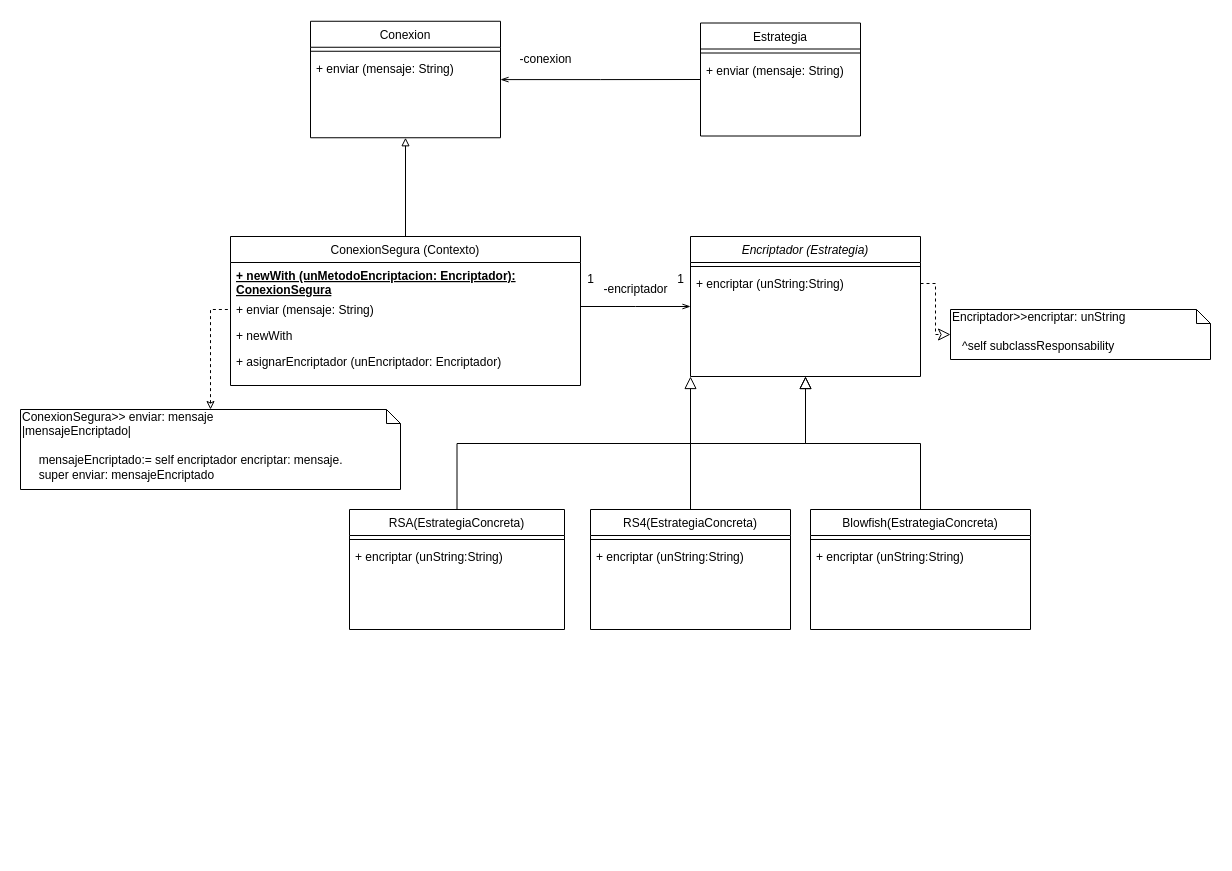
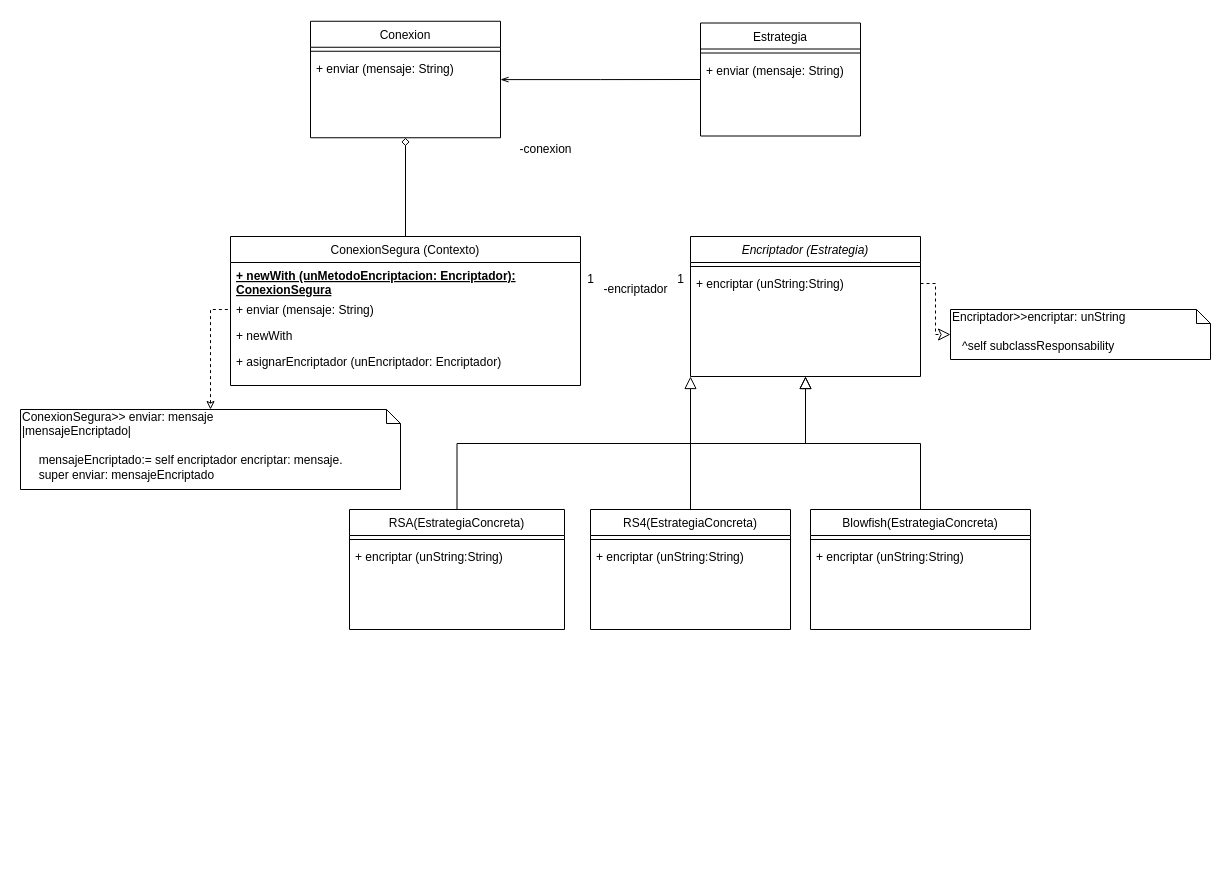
(546, 60) -> (546, 150)
(406, 147) -> (406, 146)
(635, 307) -> none
